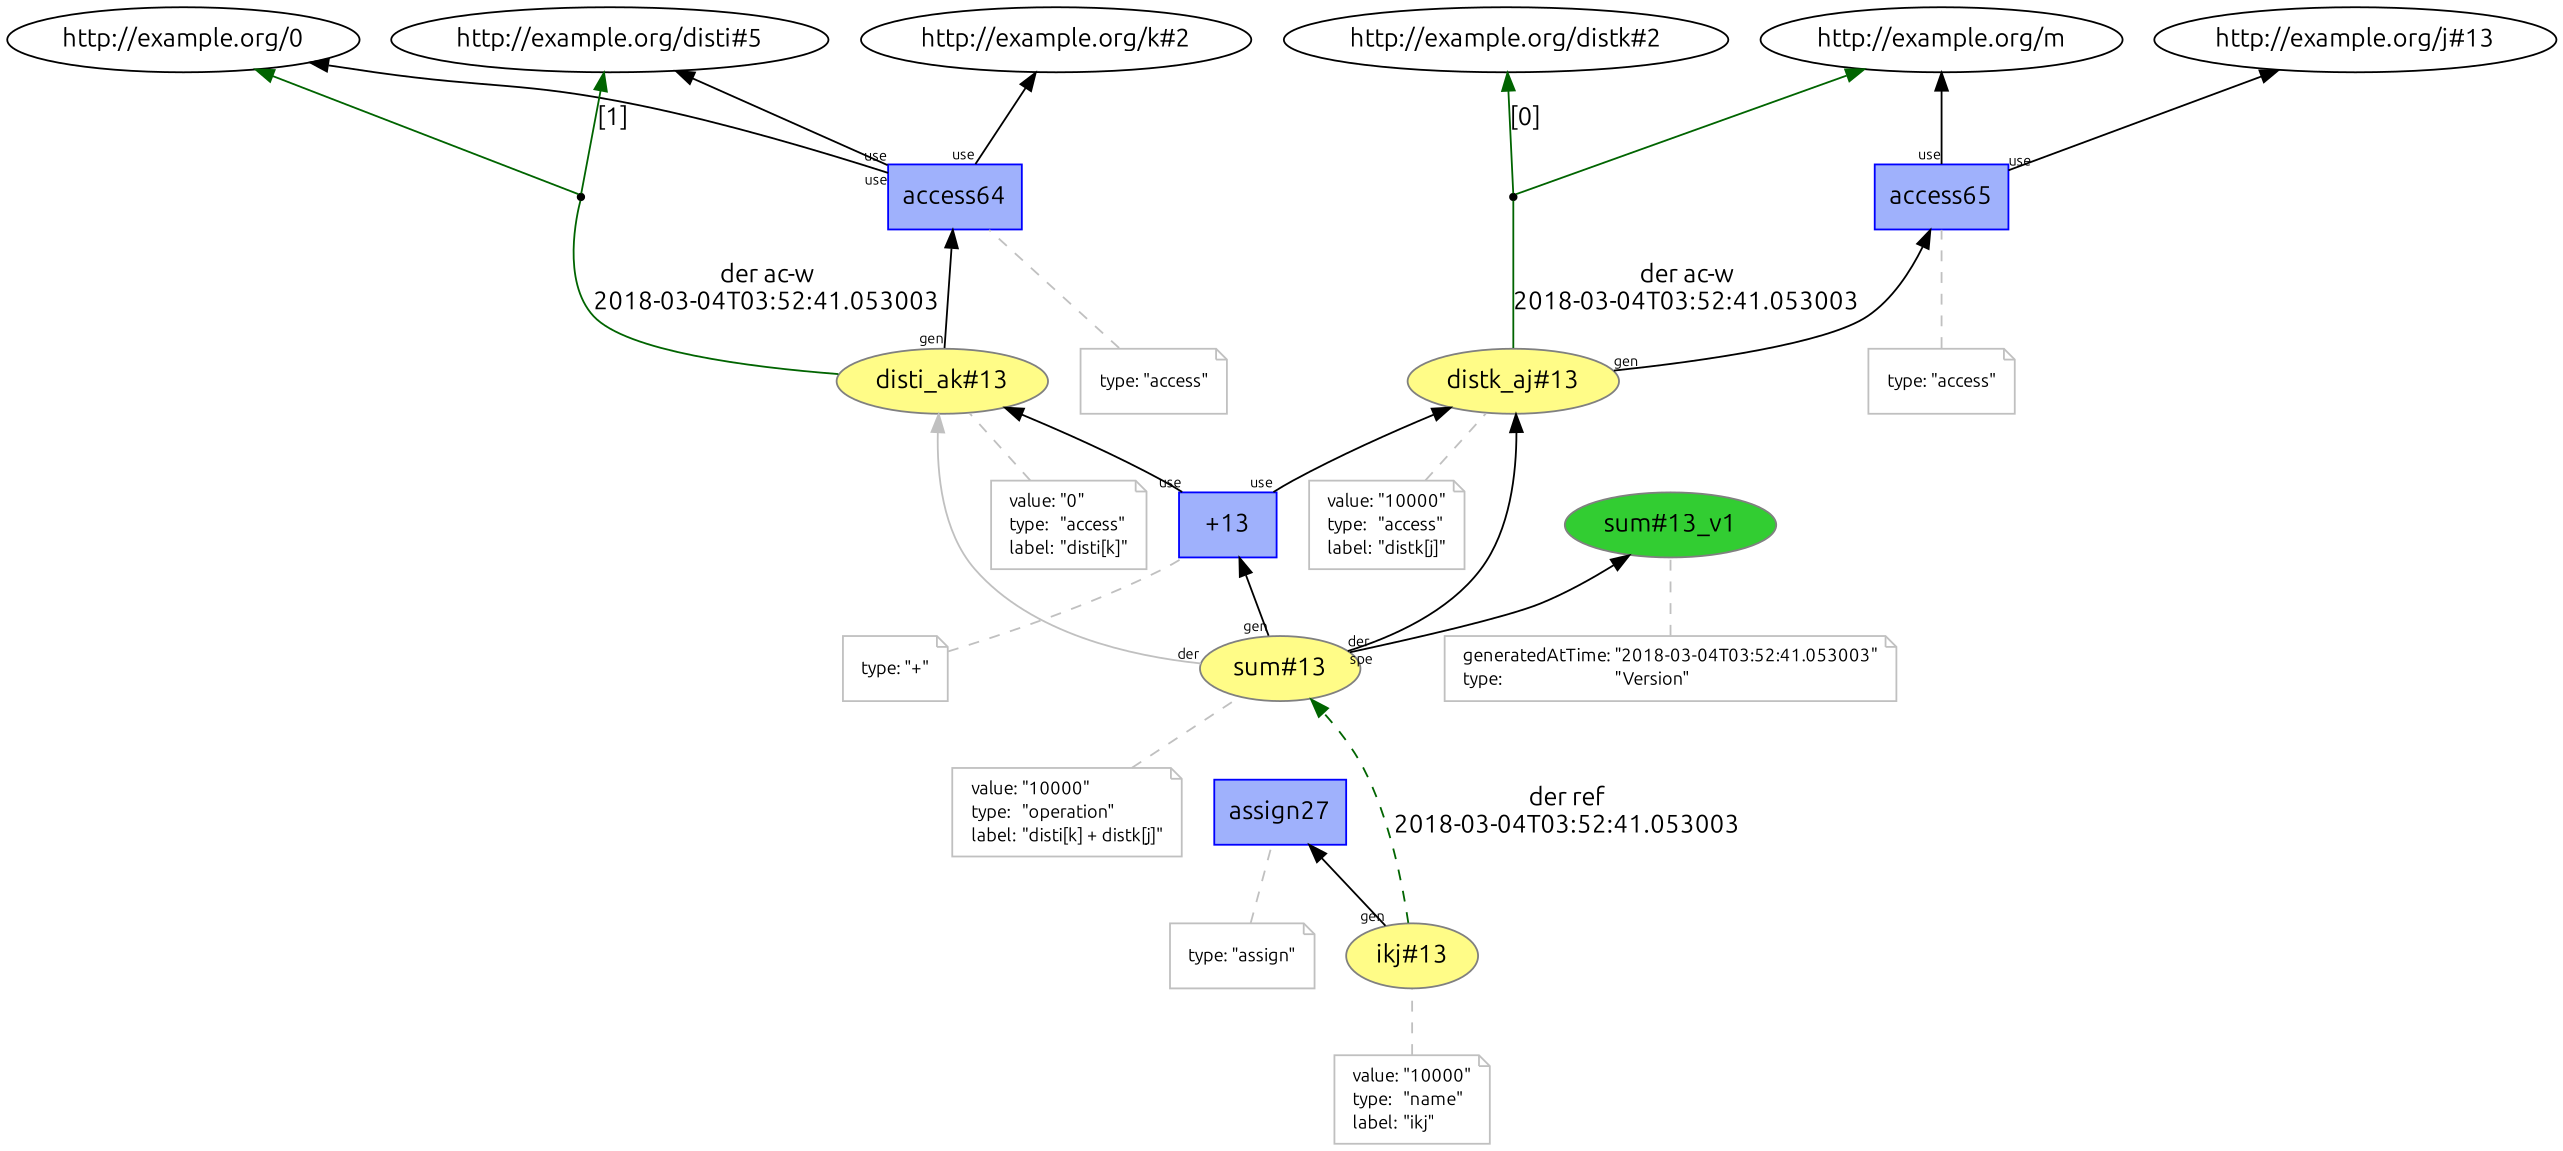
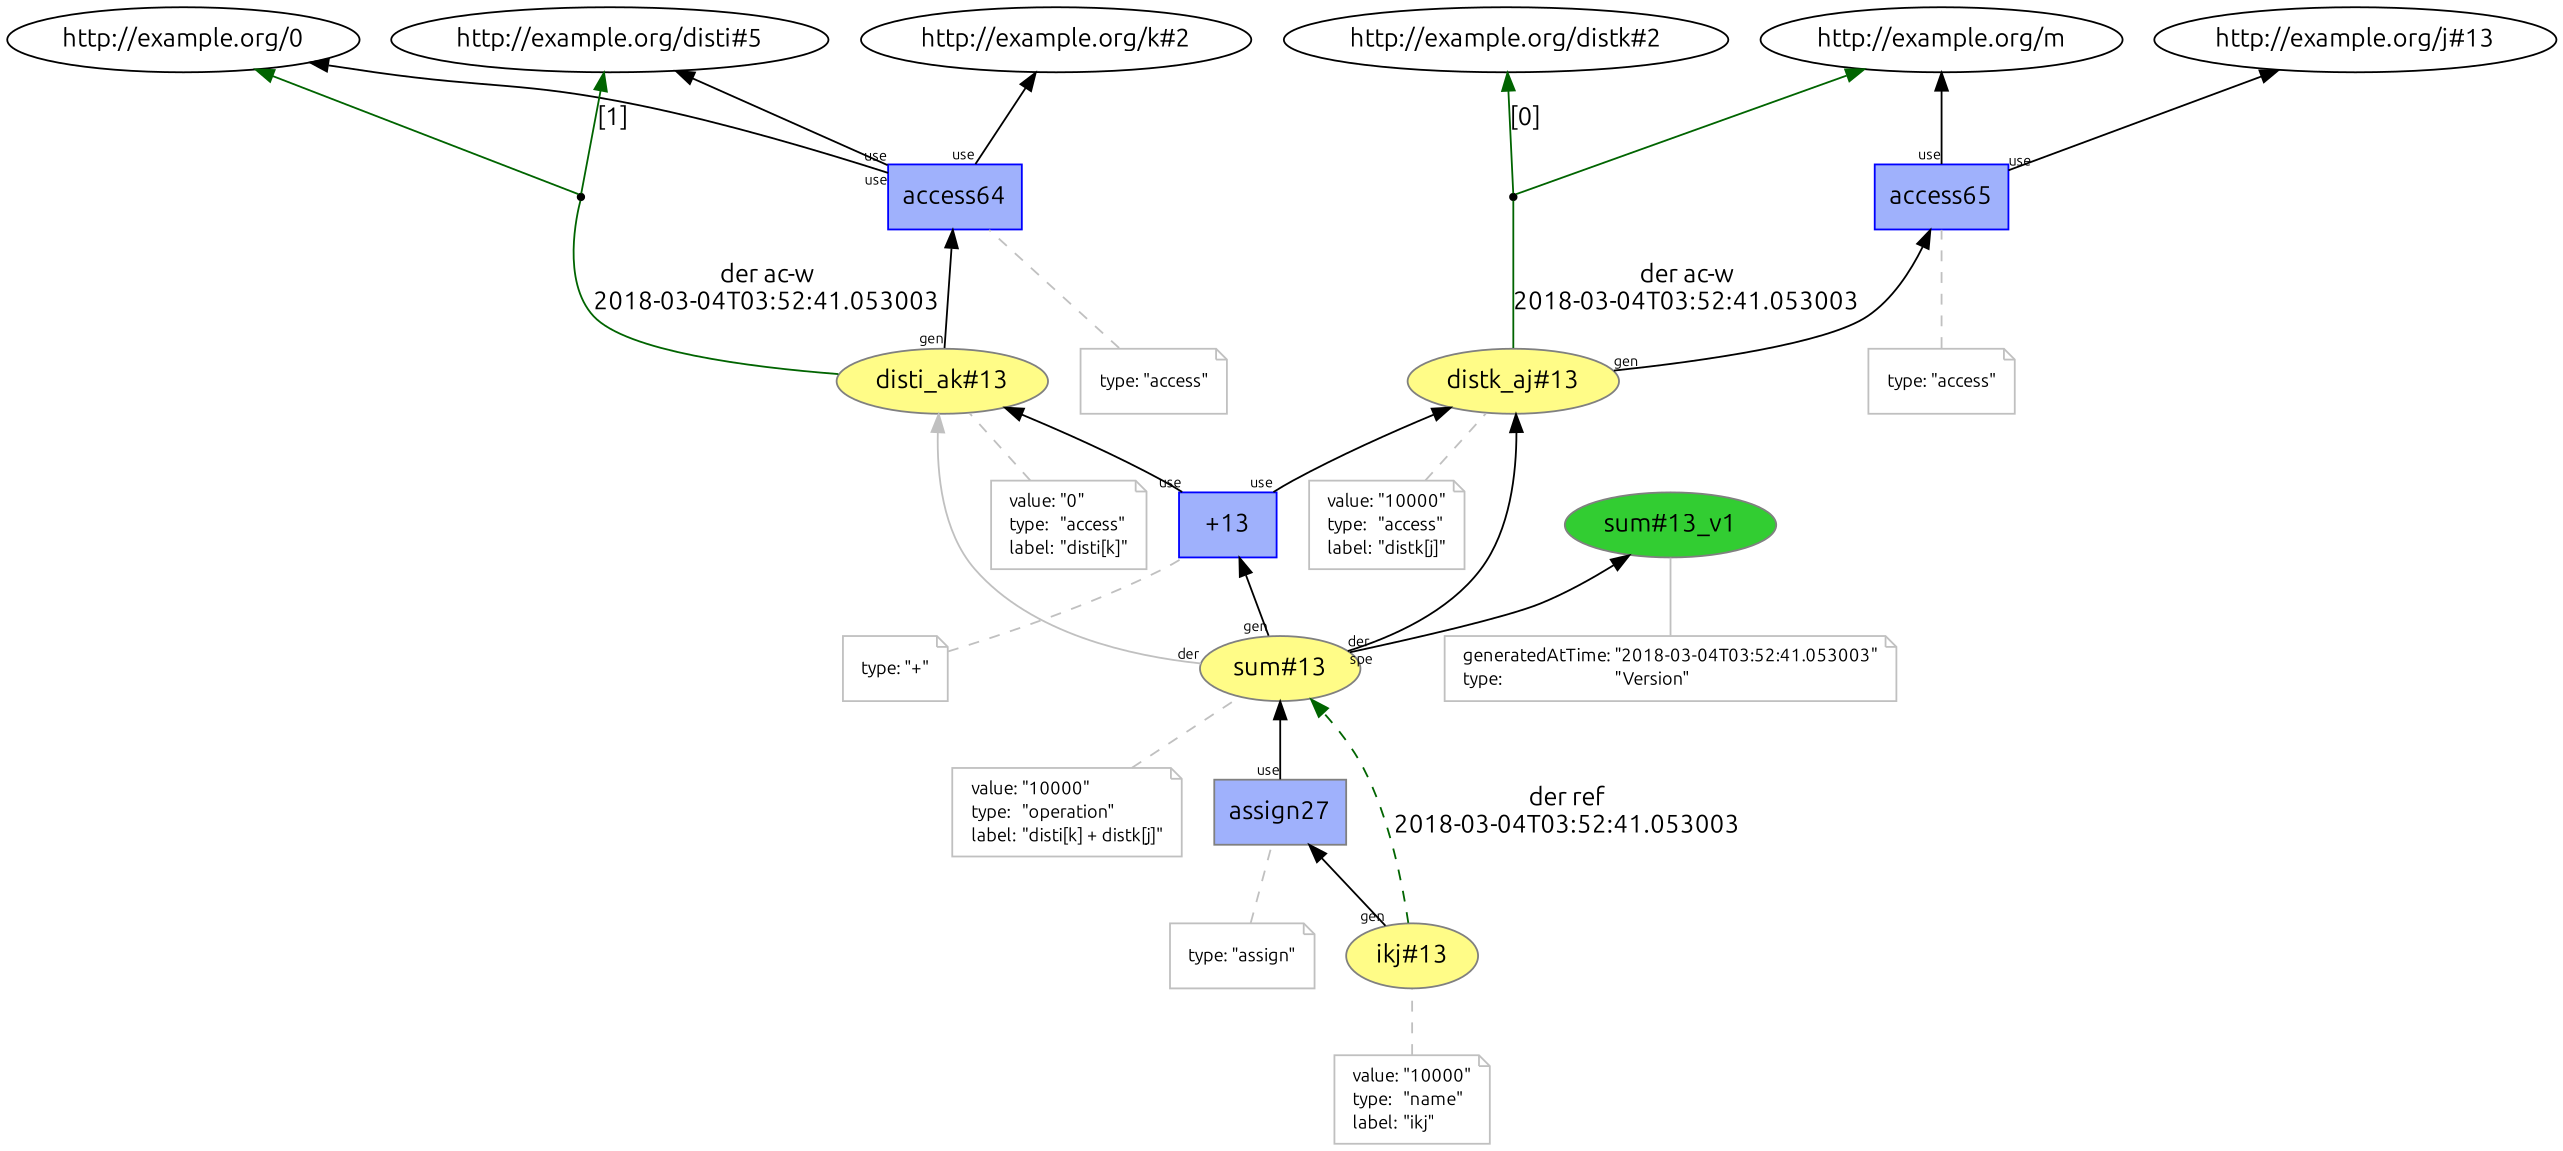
(1671, 597) -> (1671, 597)
none -> (1280, 749)
(1280, 812) -> (1280, 812)
